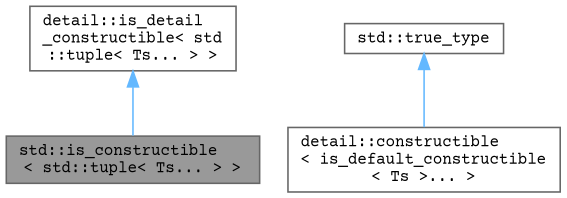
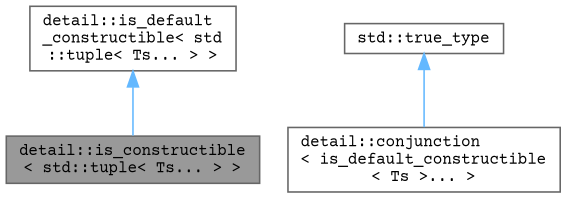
(133, 39) -> (133, 39)
(133, 160) -> (133, 160)
(424, 160) -> (424, 160)
